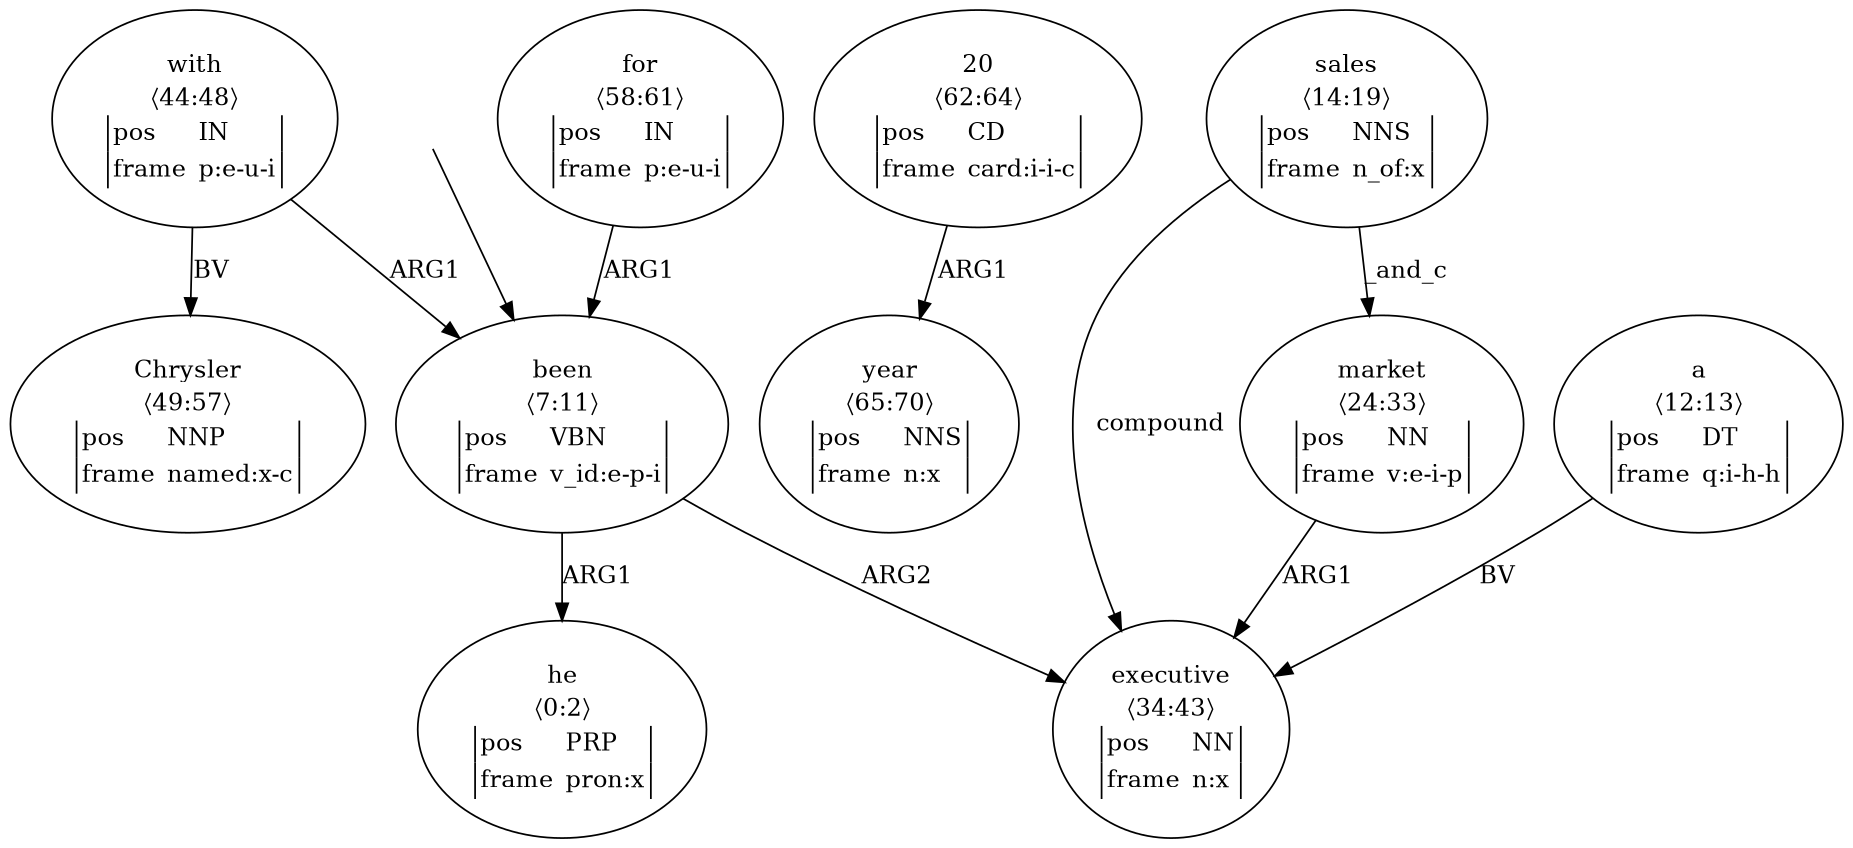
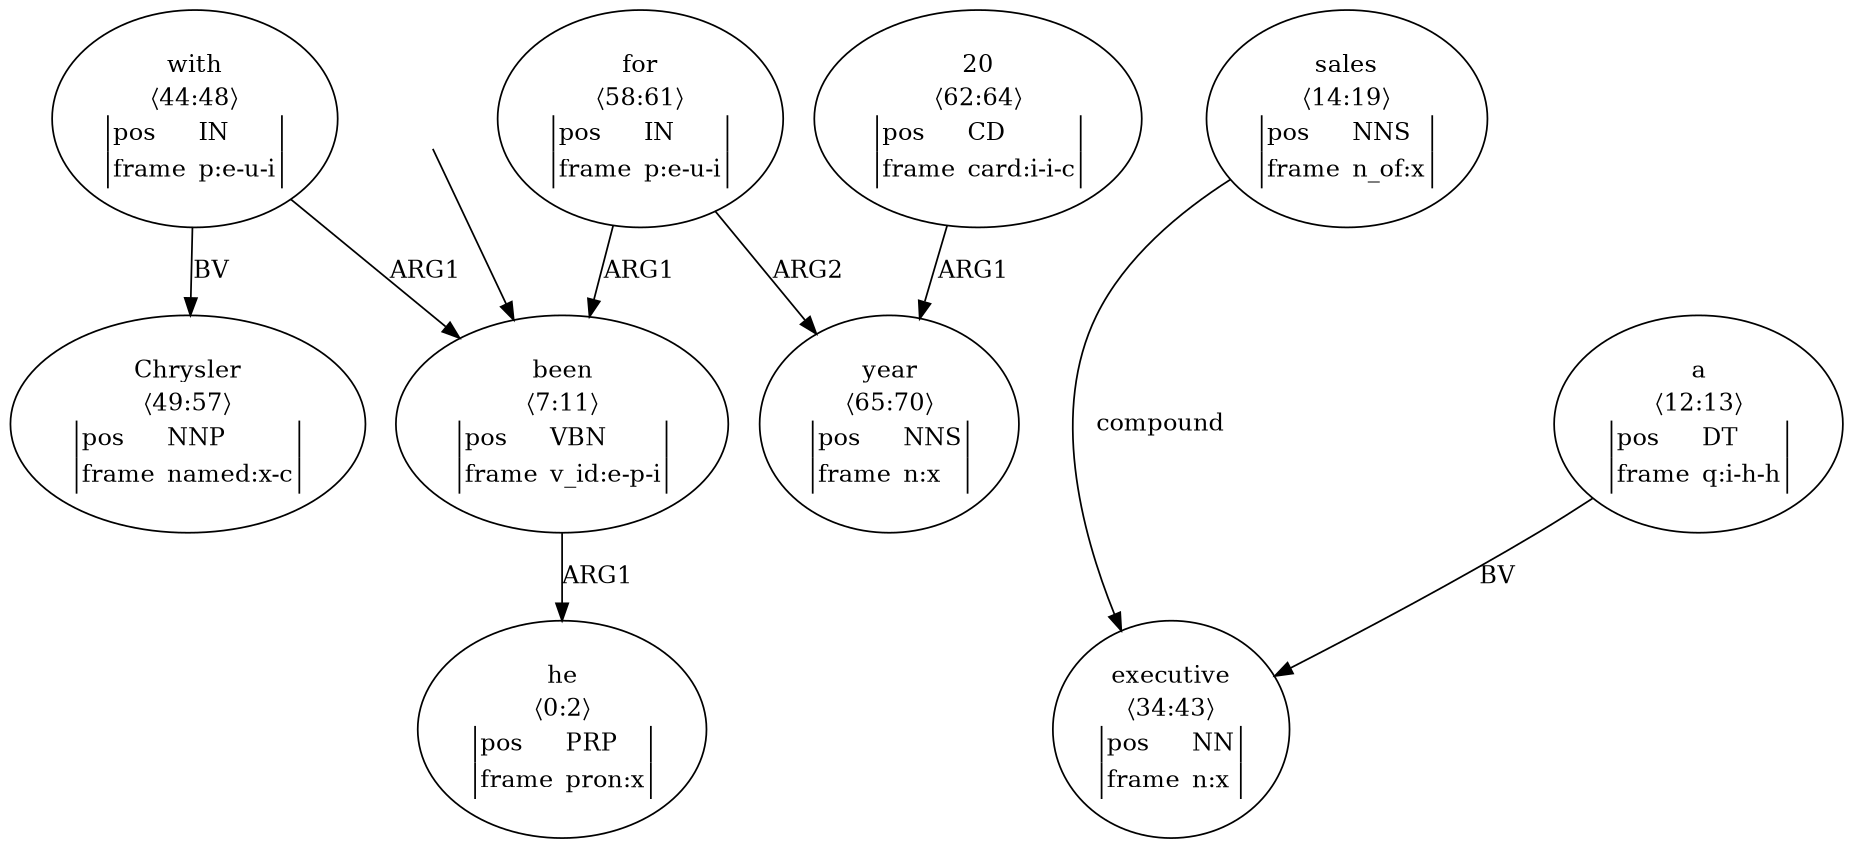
none -> (760, 266)
(1382, 424) -> none
(864, 591) -> none
